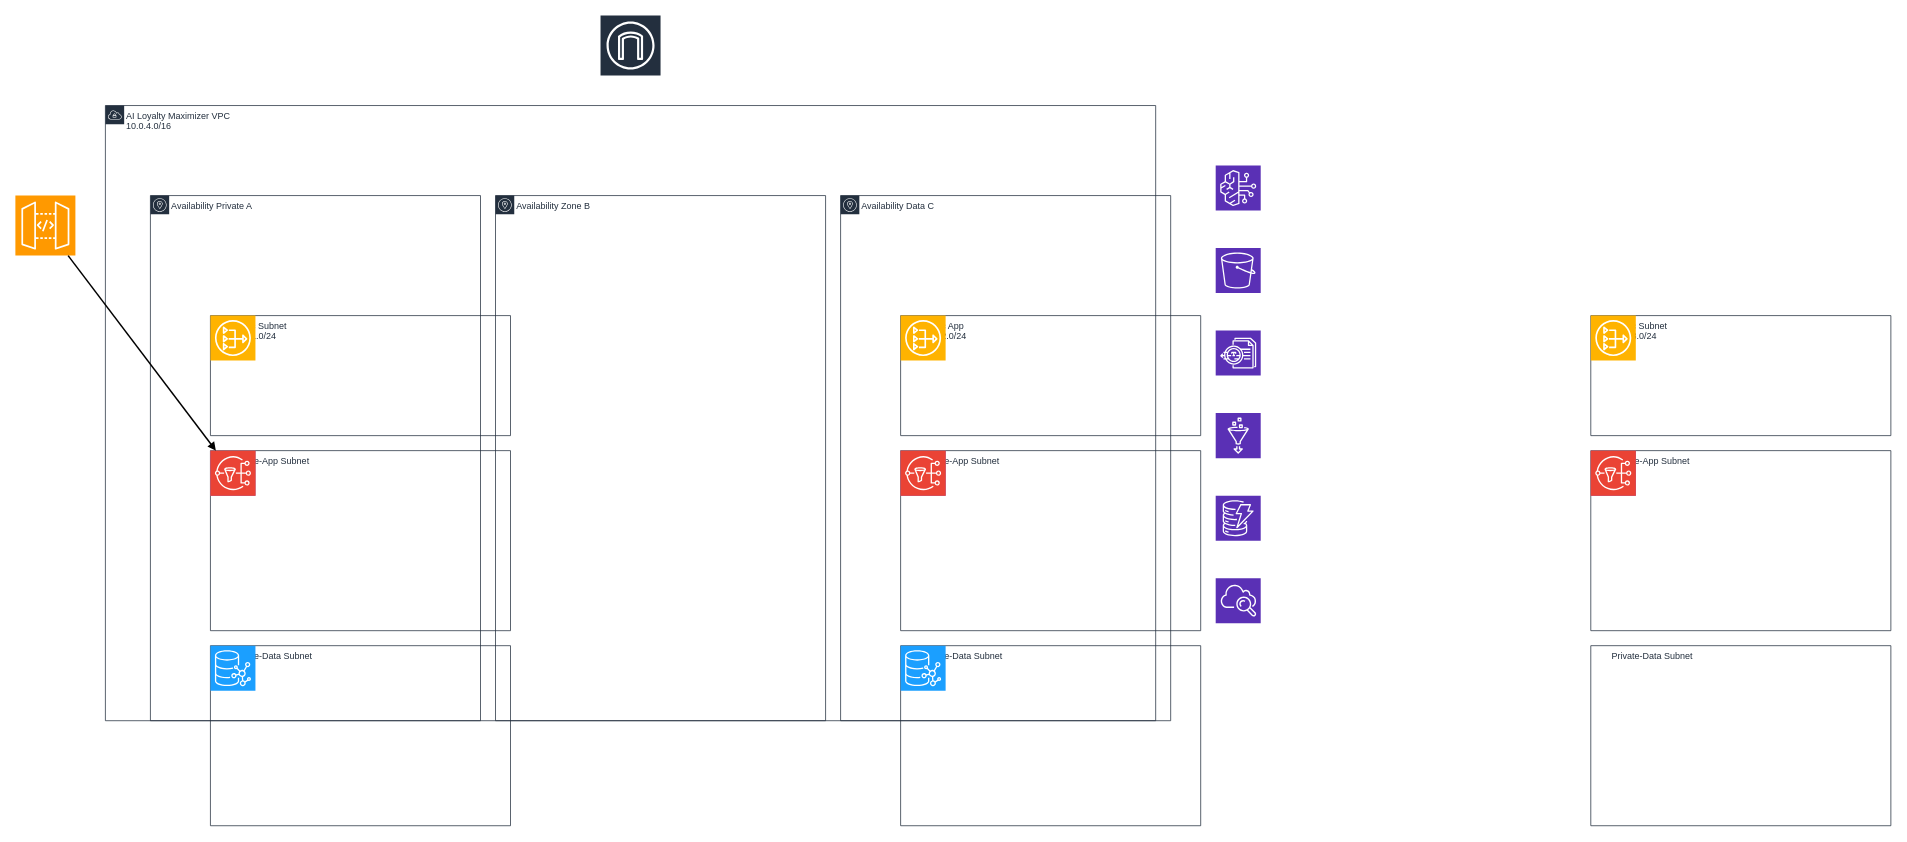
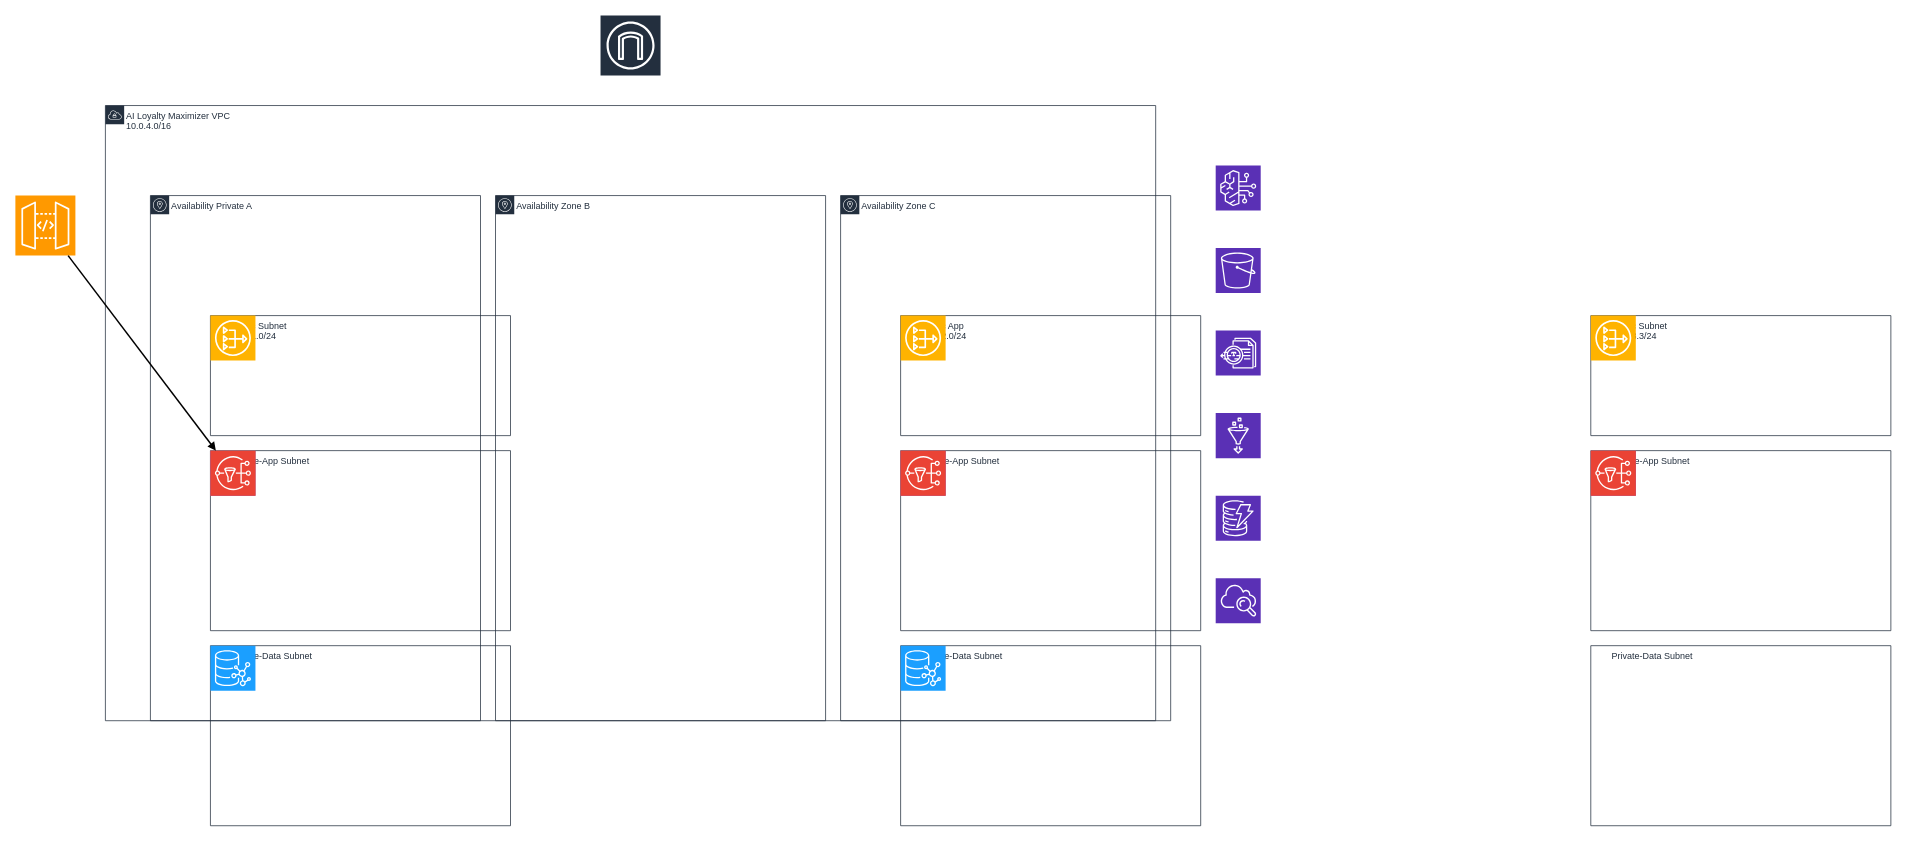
(901, 206) -> (901, 206)
(1641, 331) -> (1641, 331)
